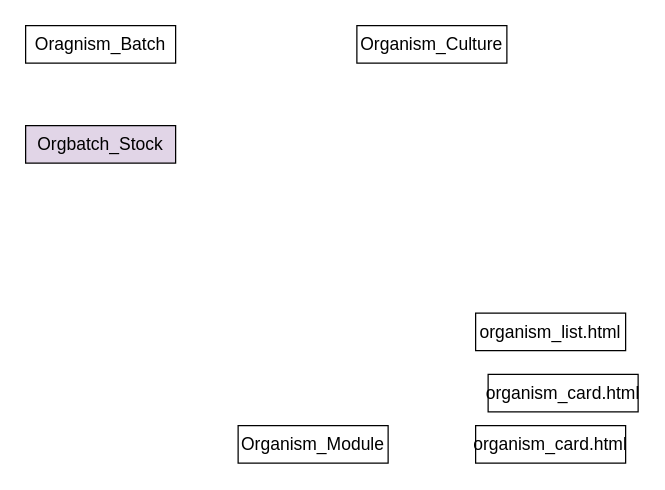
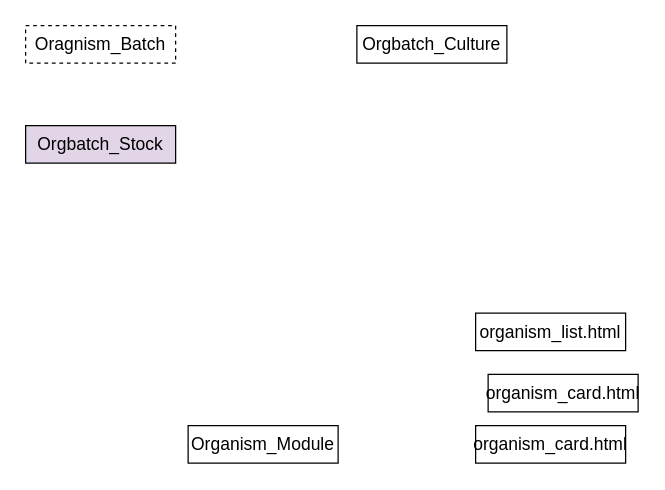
(101, 44) -> (101, 44)
(432, 44) -> (432, 44)
(313, 444) -> (263, 444)
